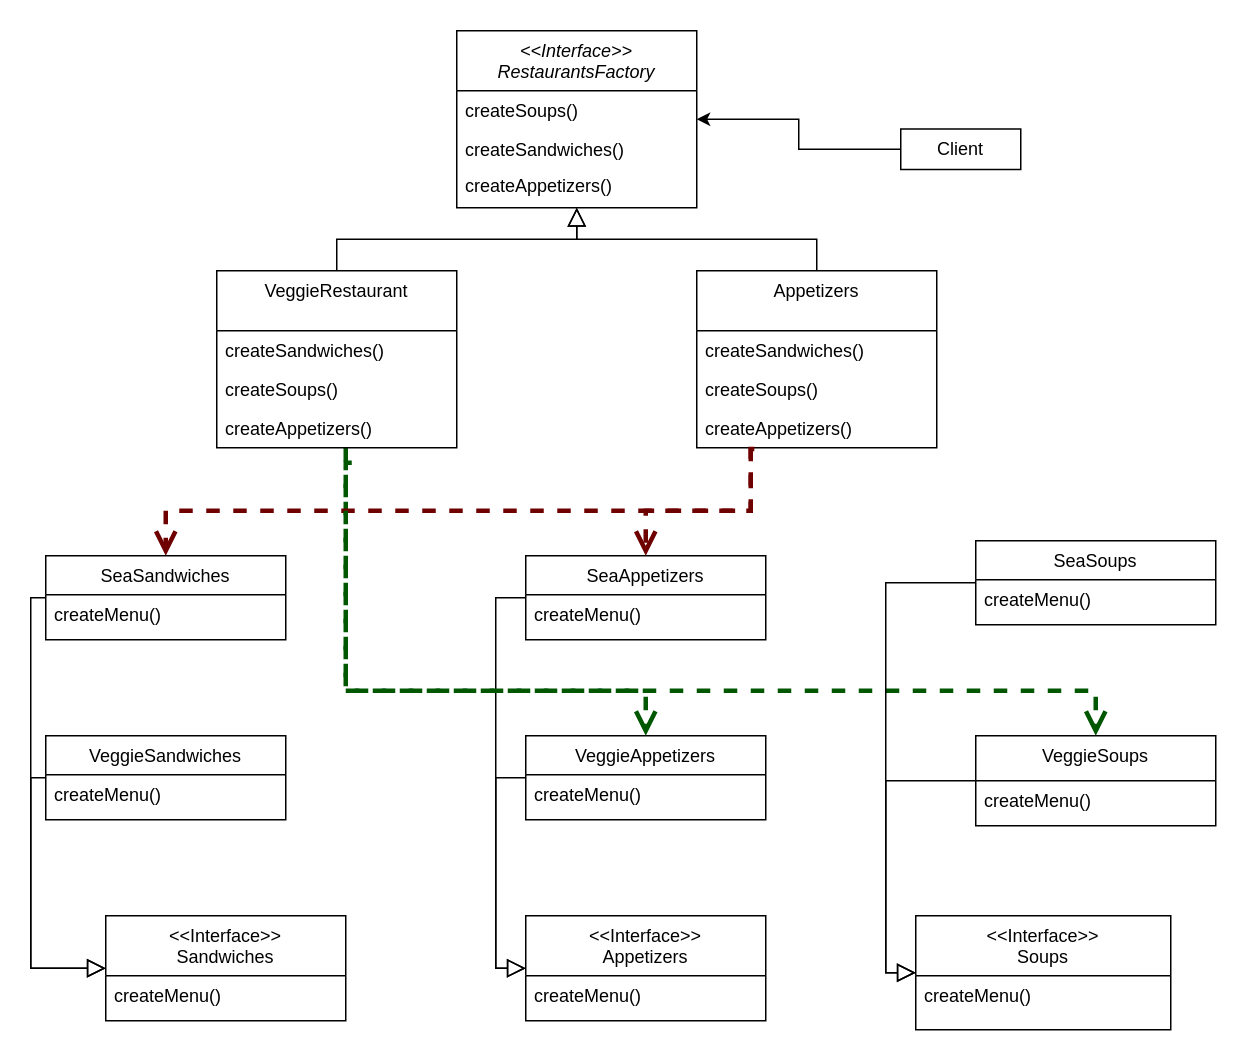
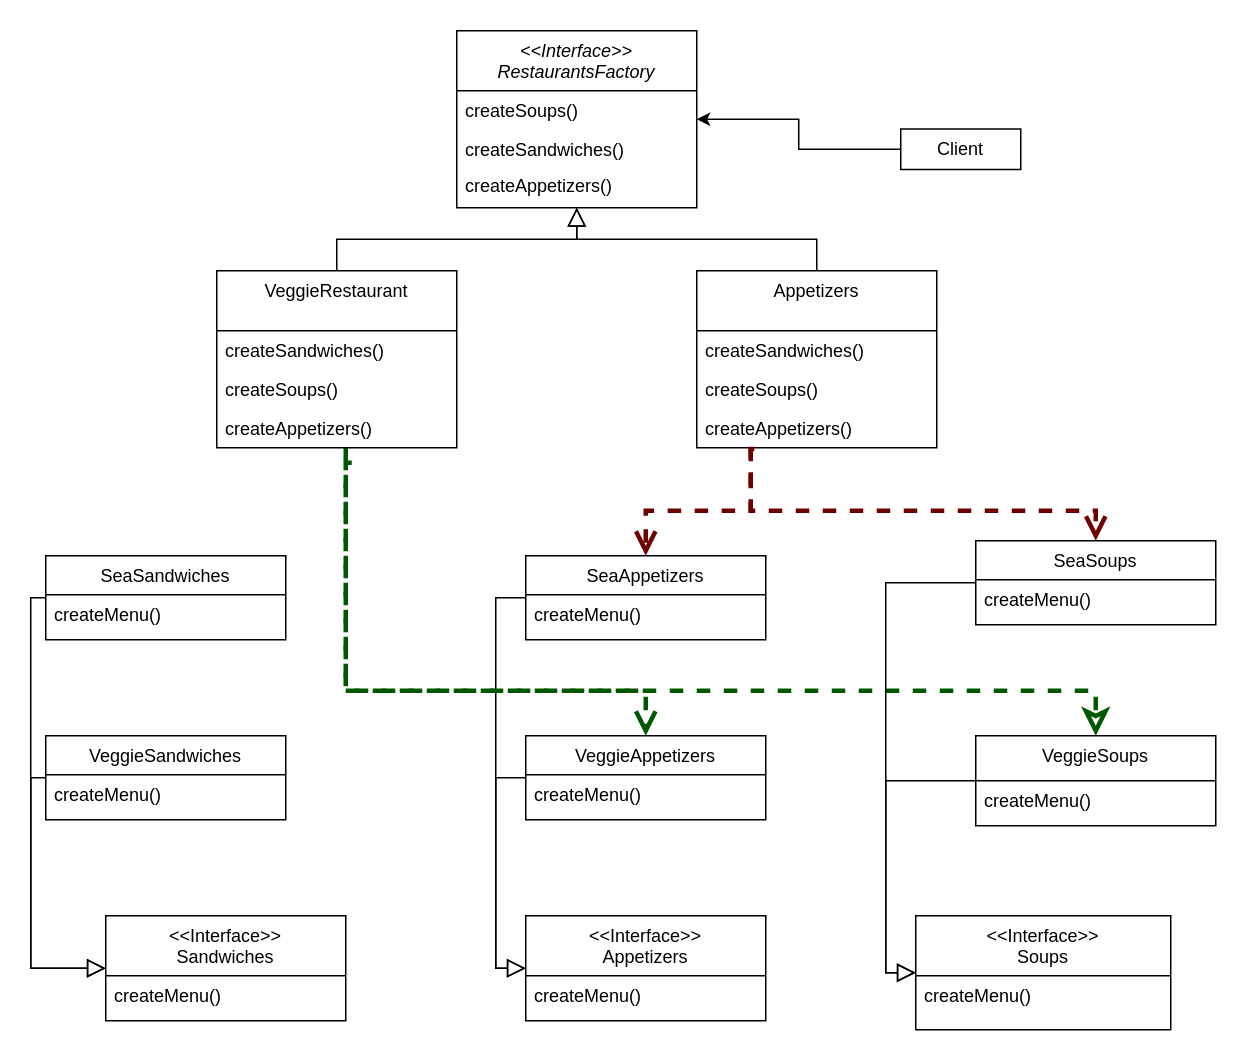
(618, 511) -> none
none -> (1096, 518)
(1096, 717) -> (1096, 713)
